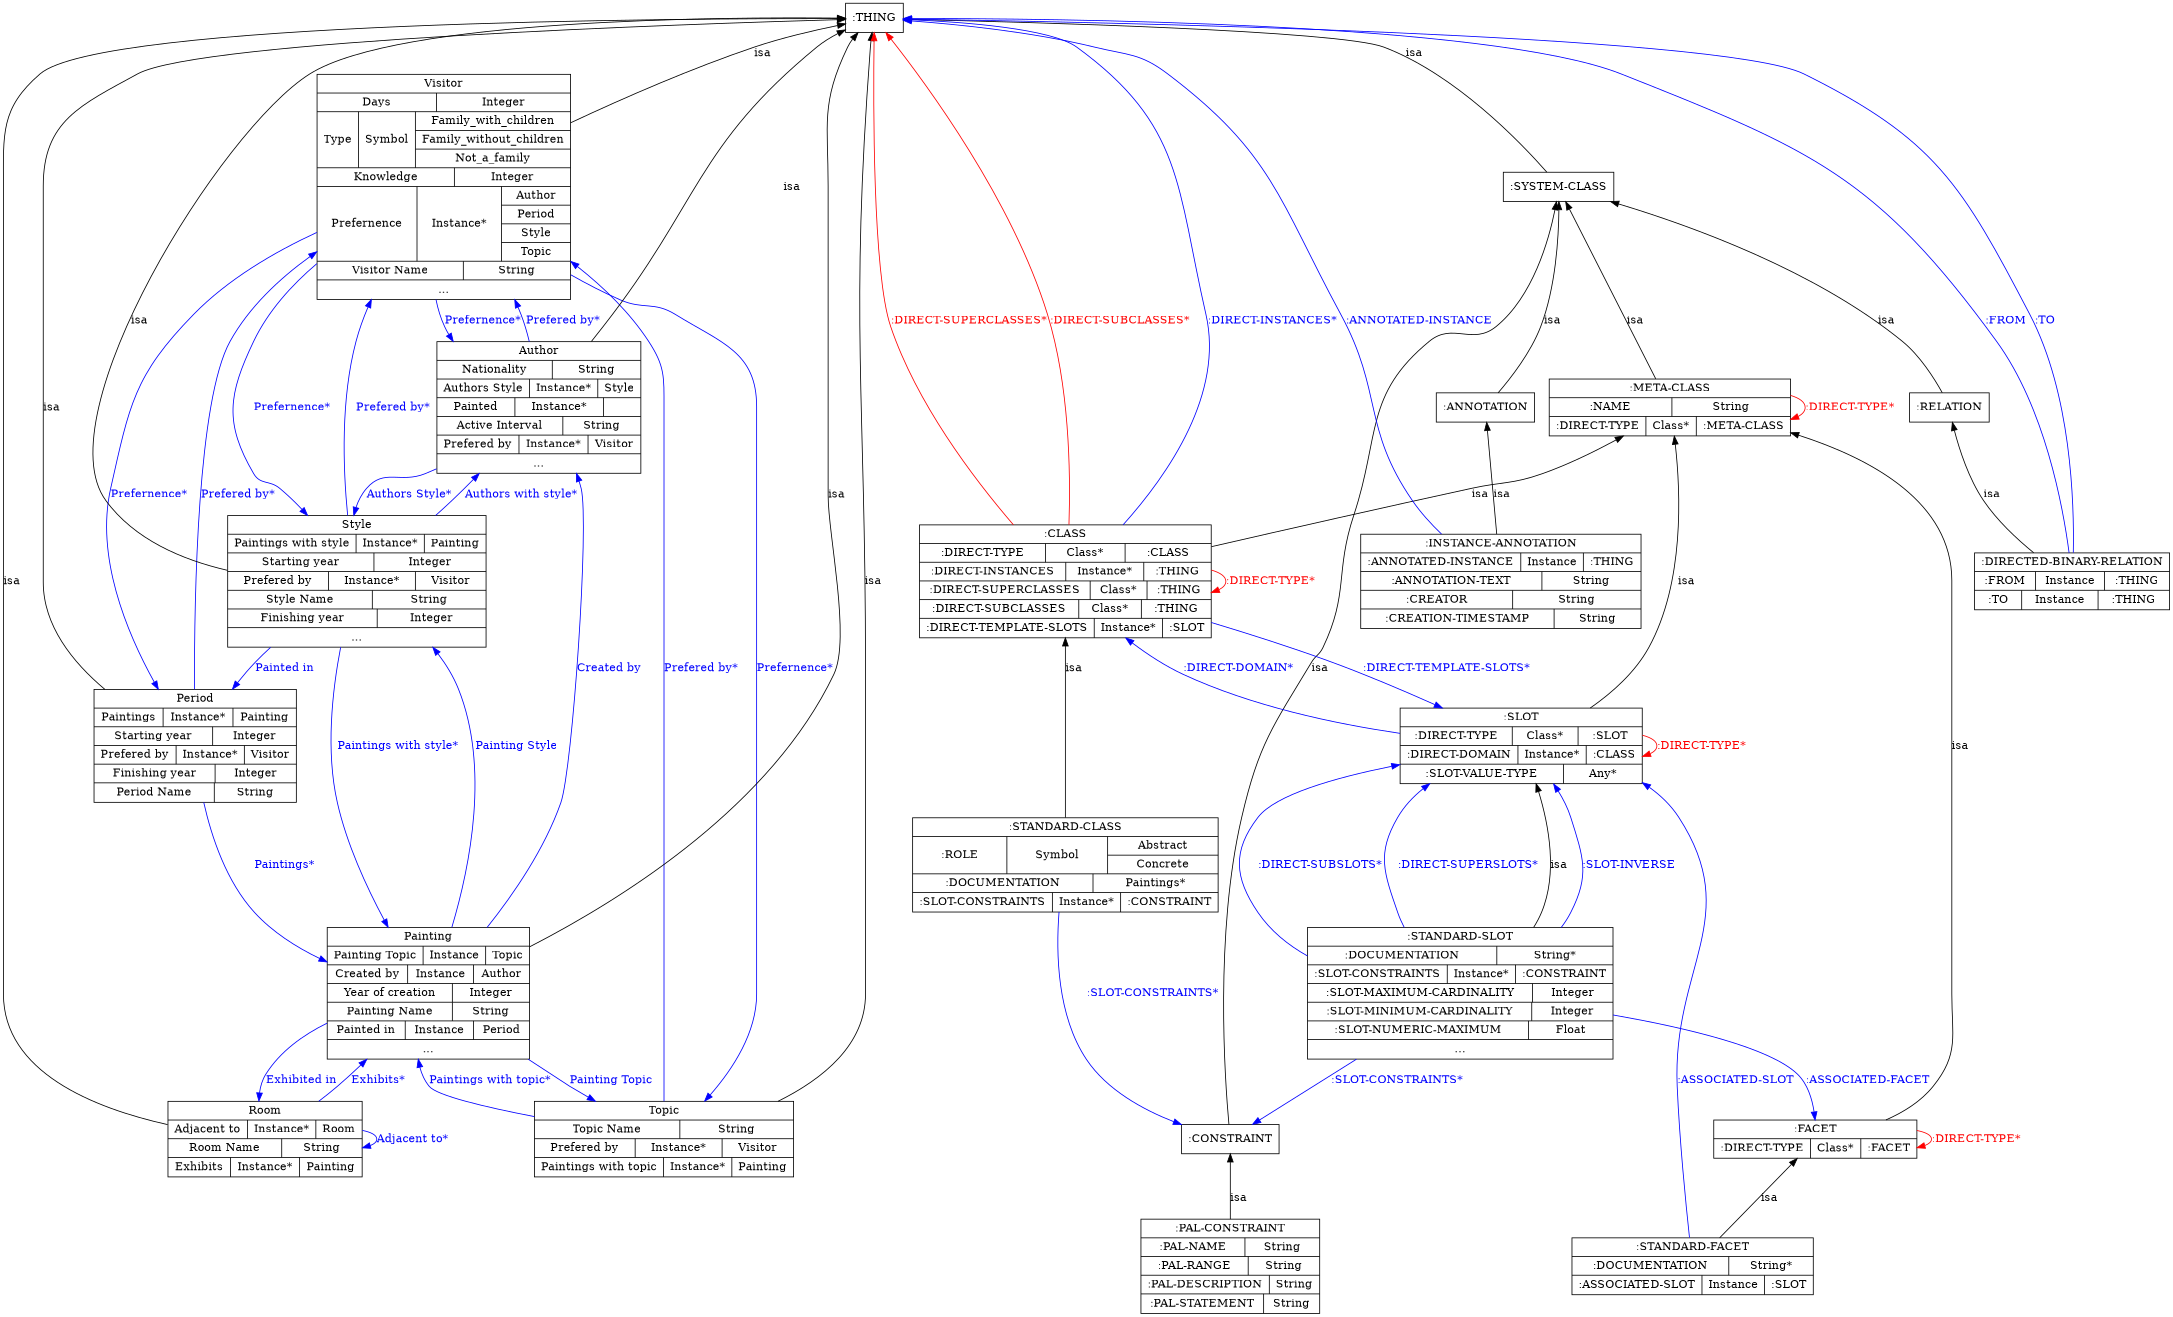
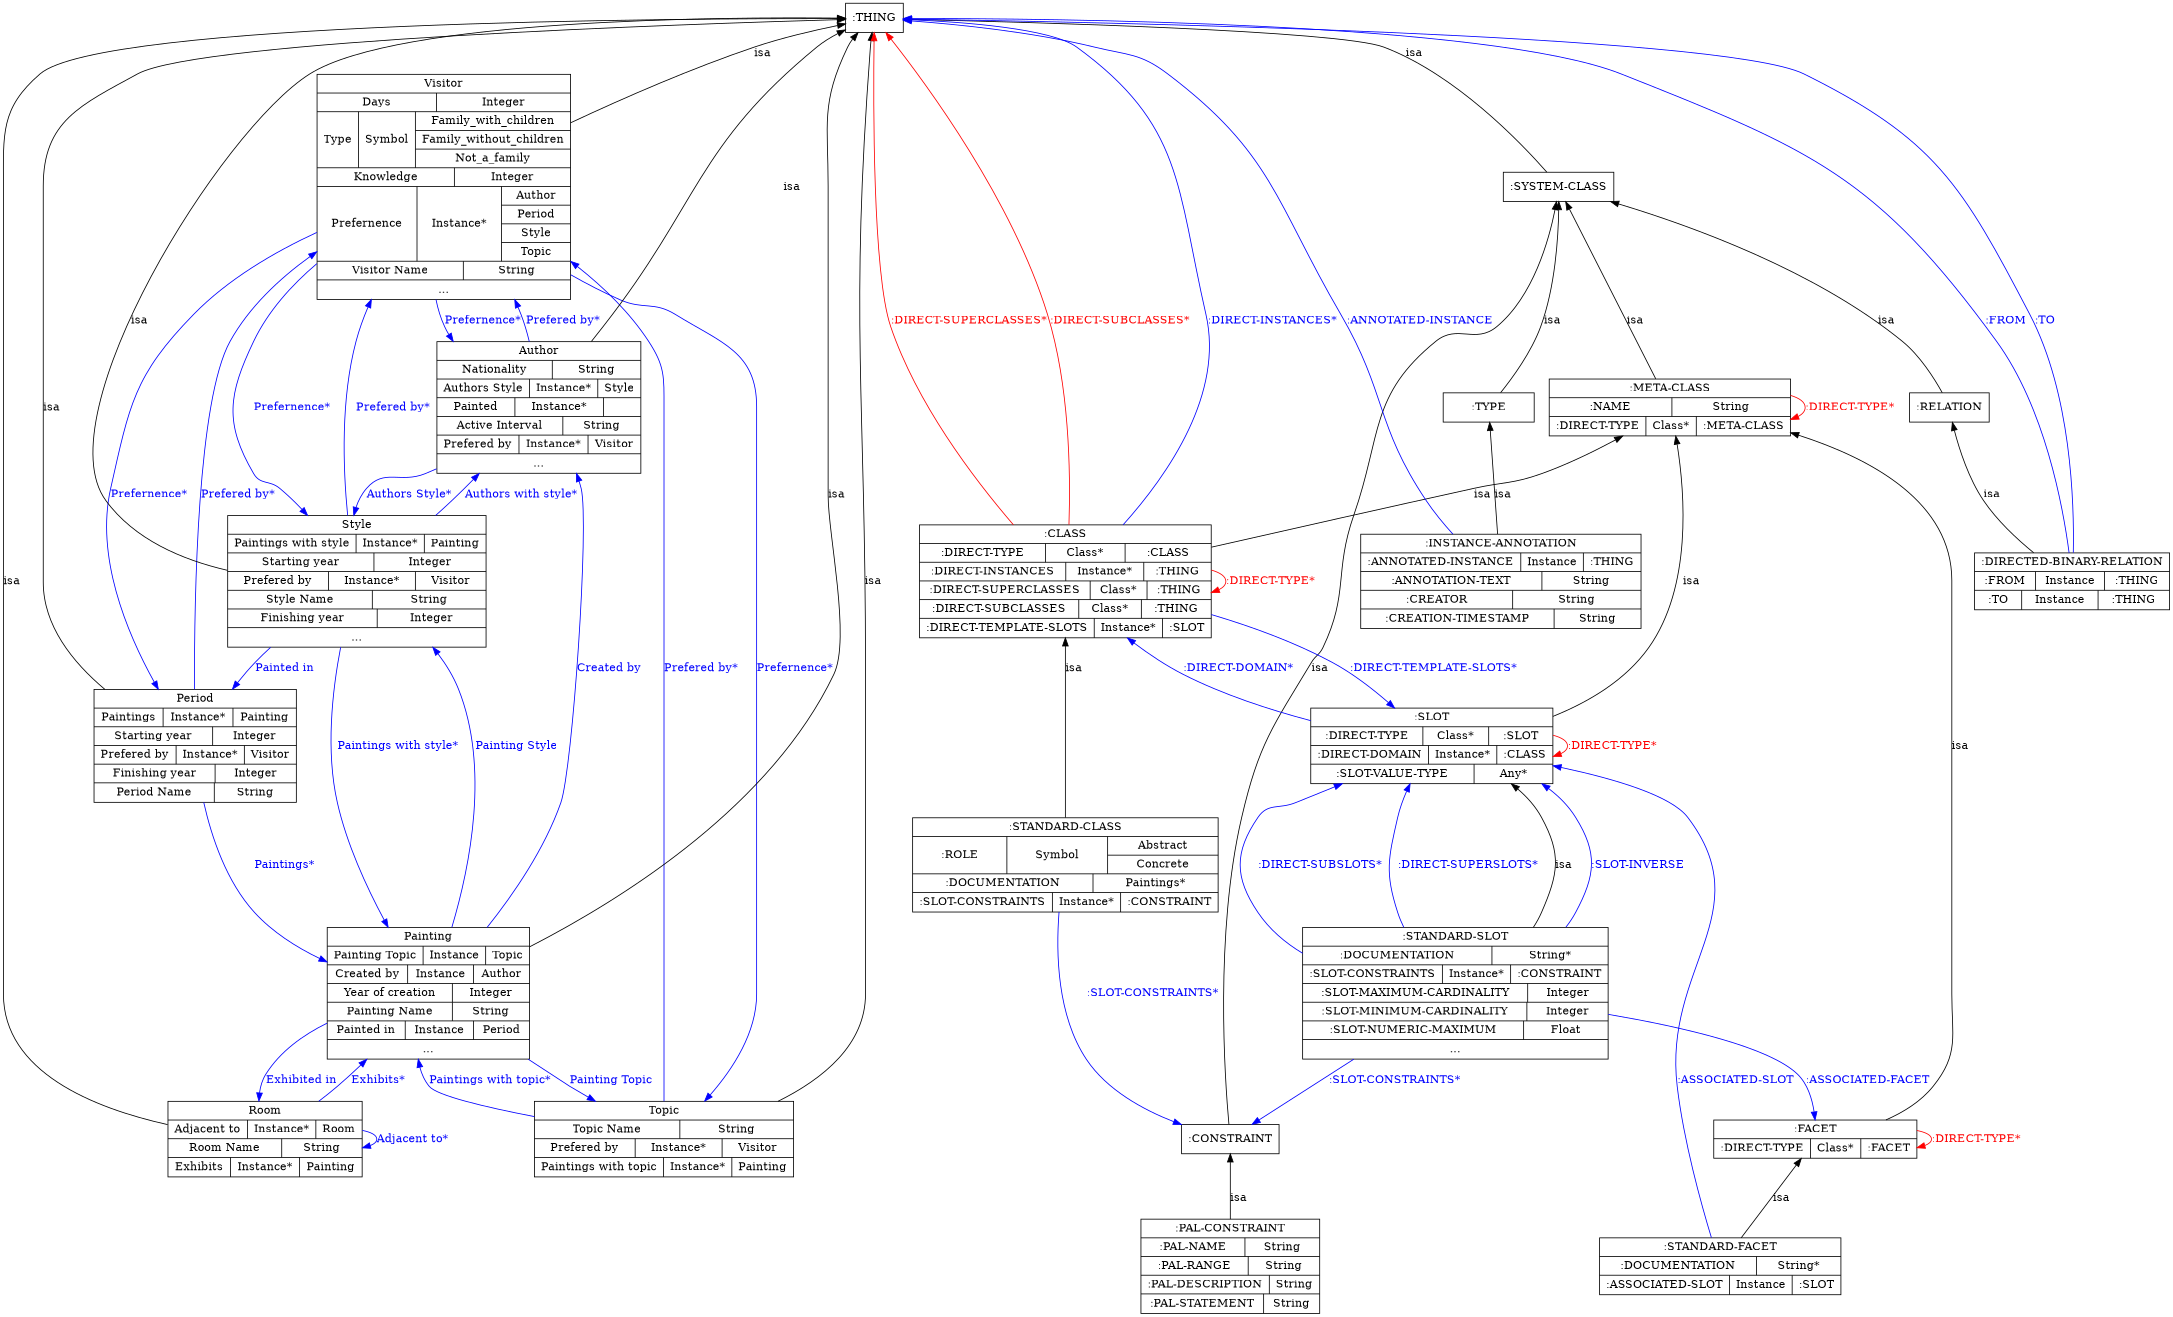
(1485, 407) -> (1489, 407)
